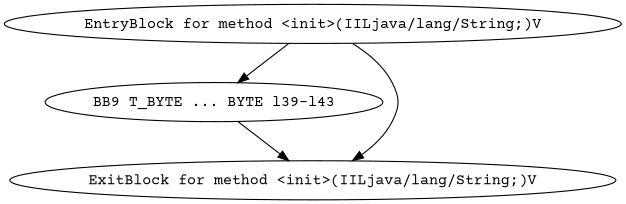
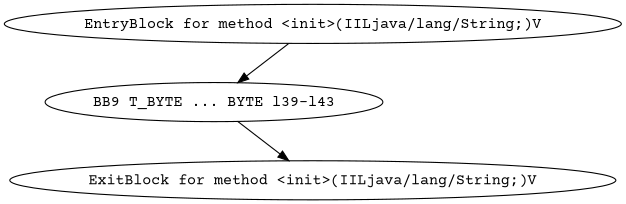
(397, 97) -> none
